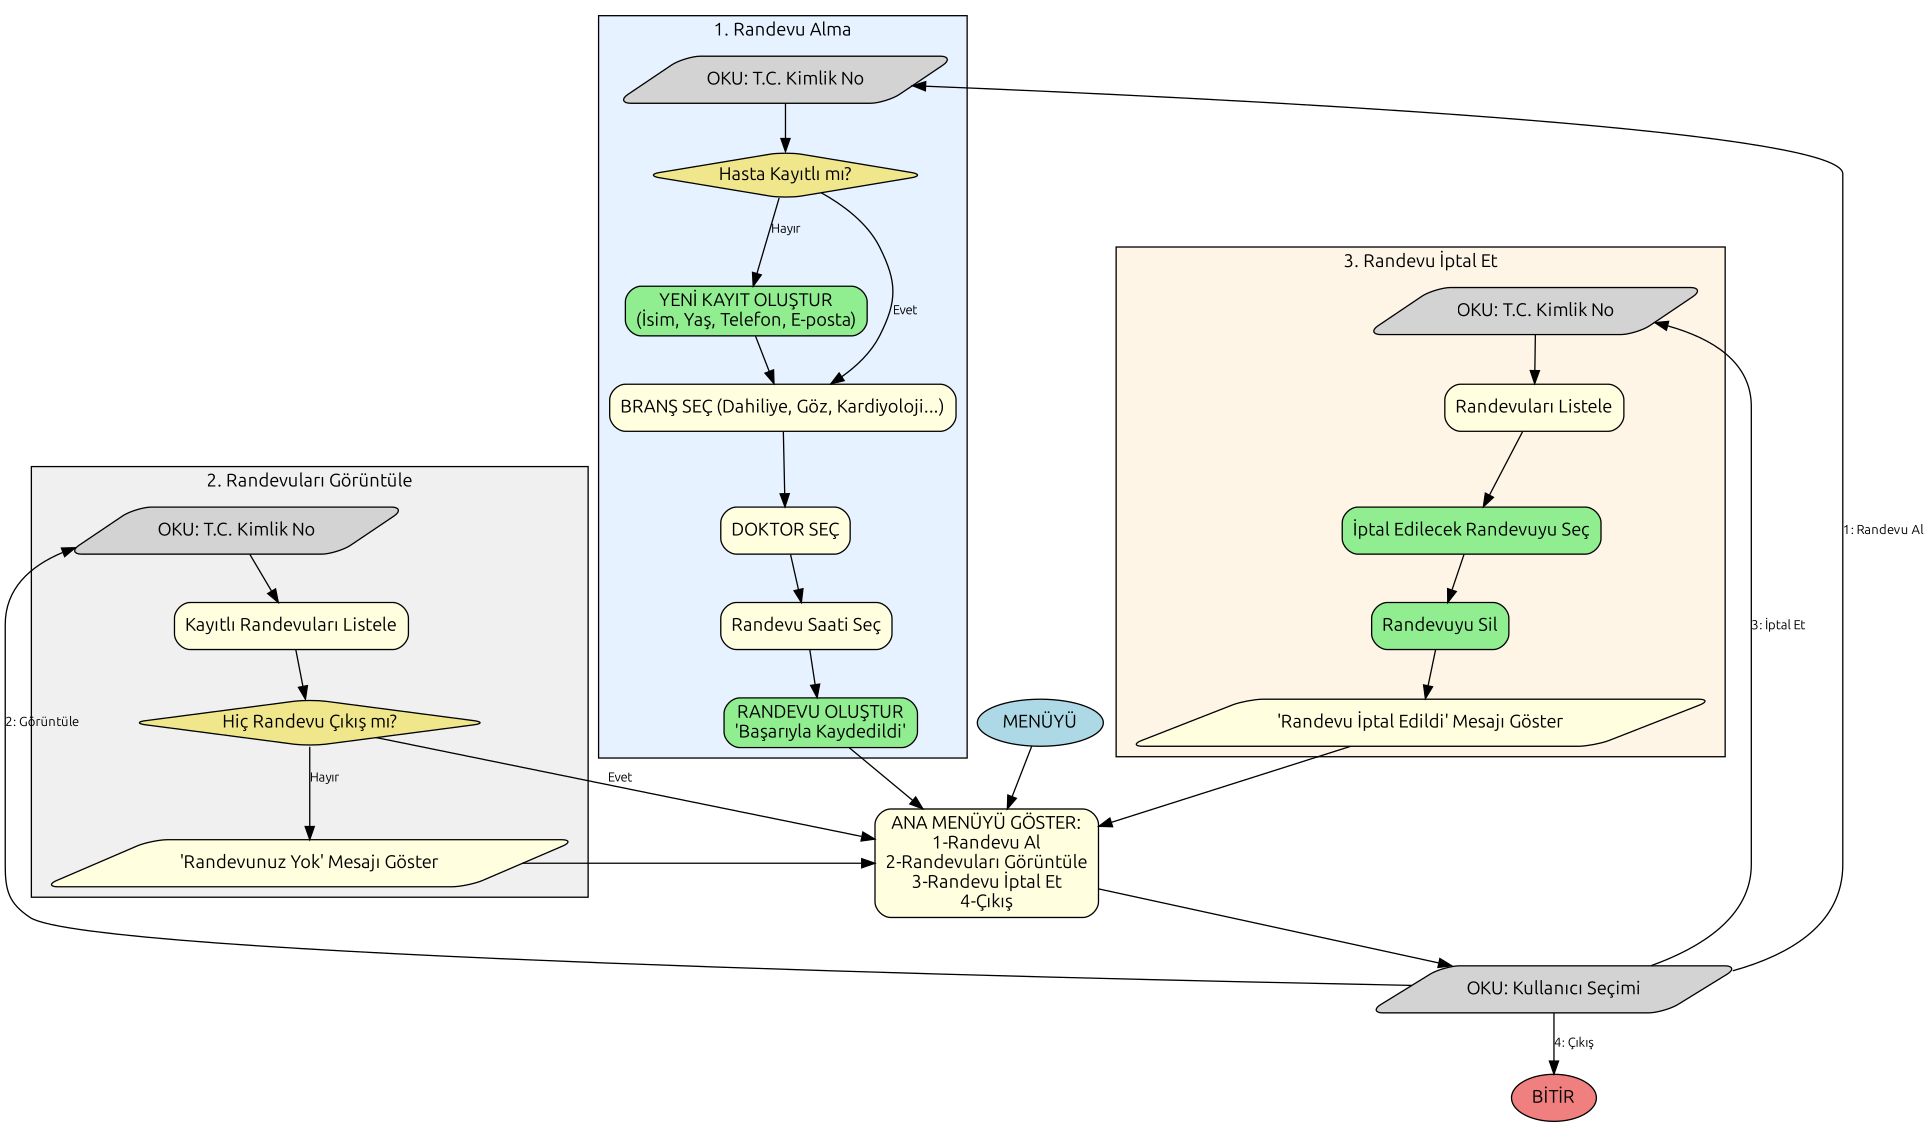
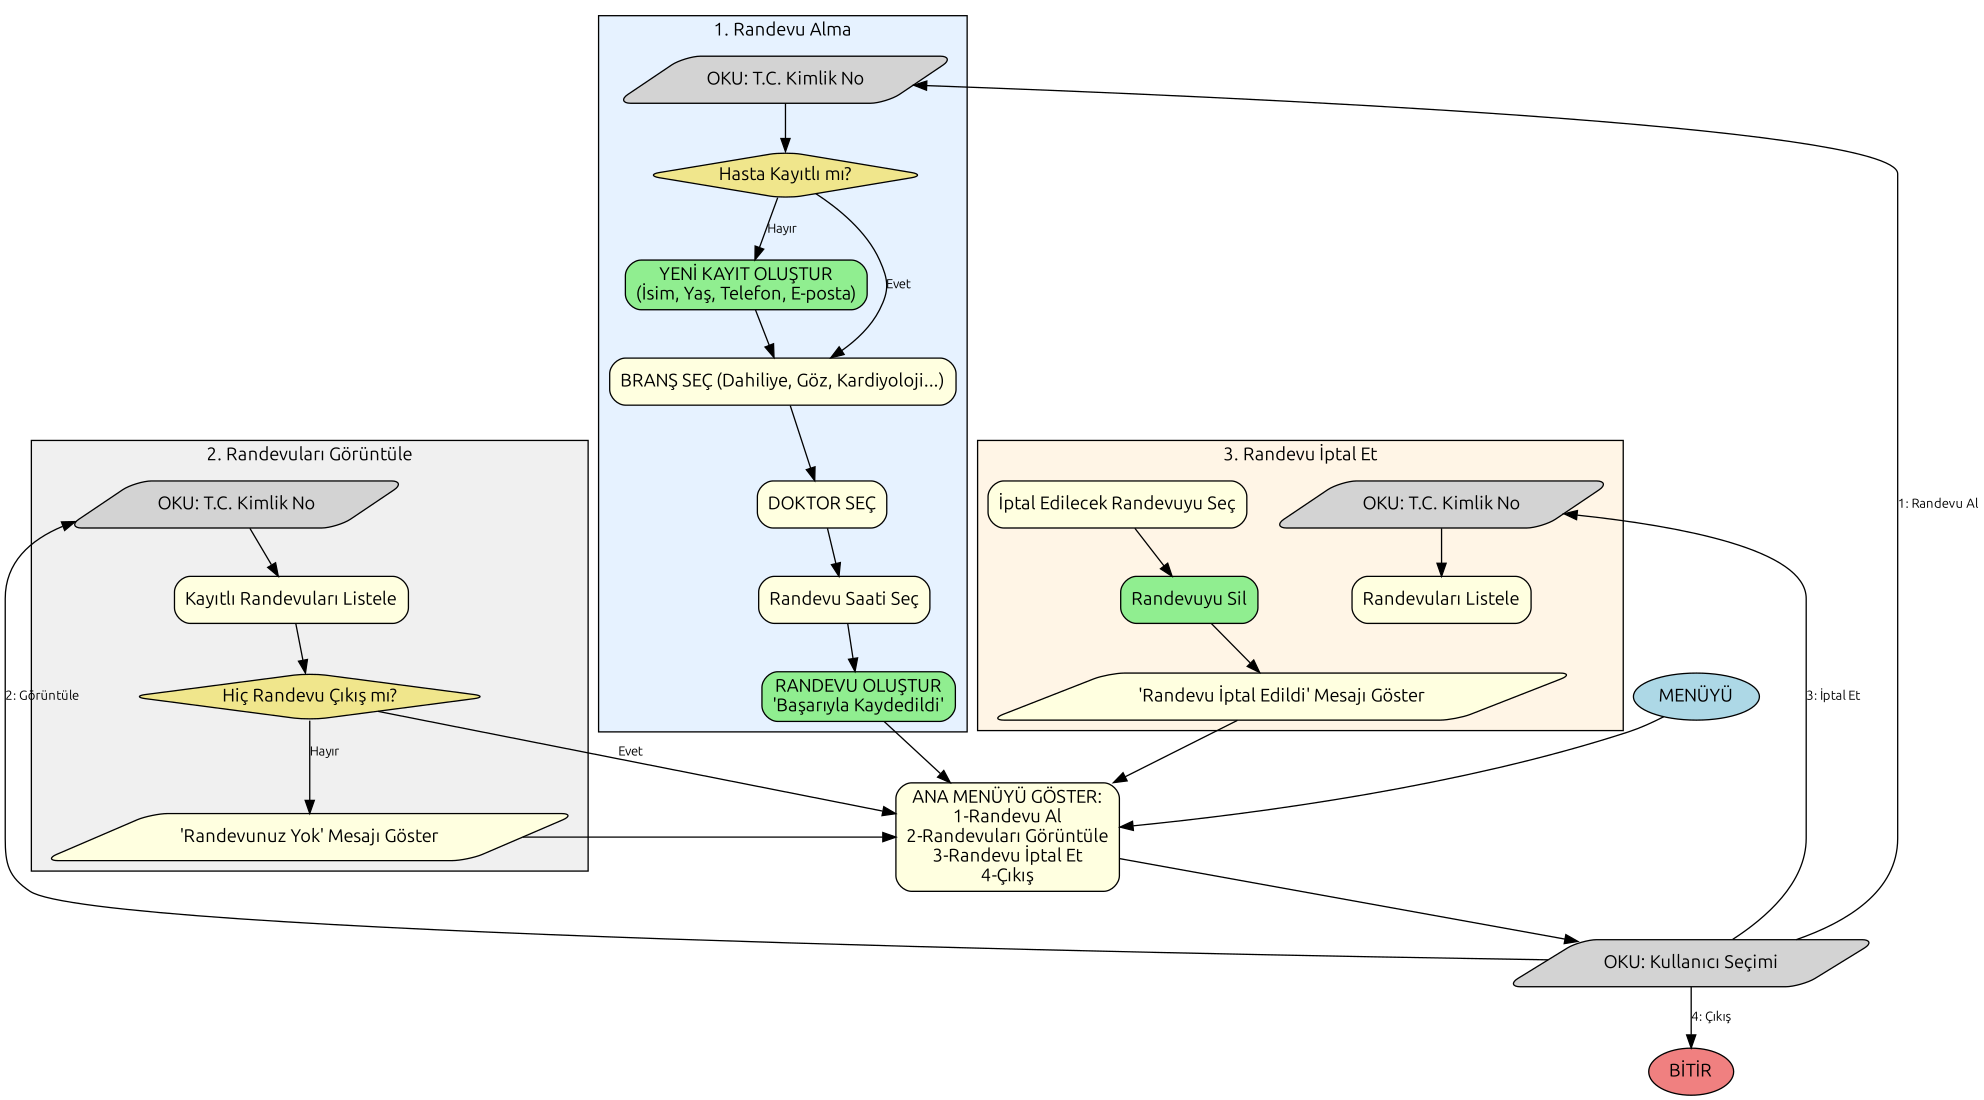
(1506, 463) -> none
(1472, 531) -> (1117, 504)
